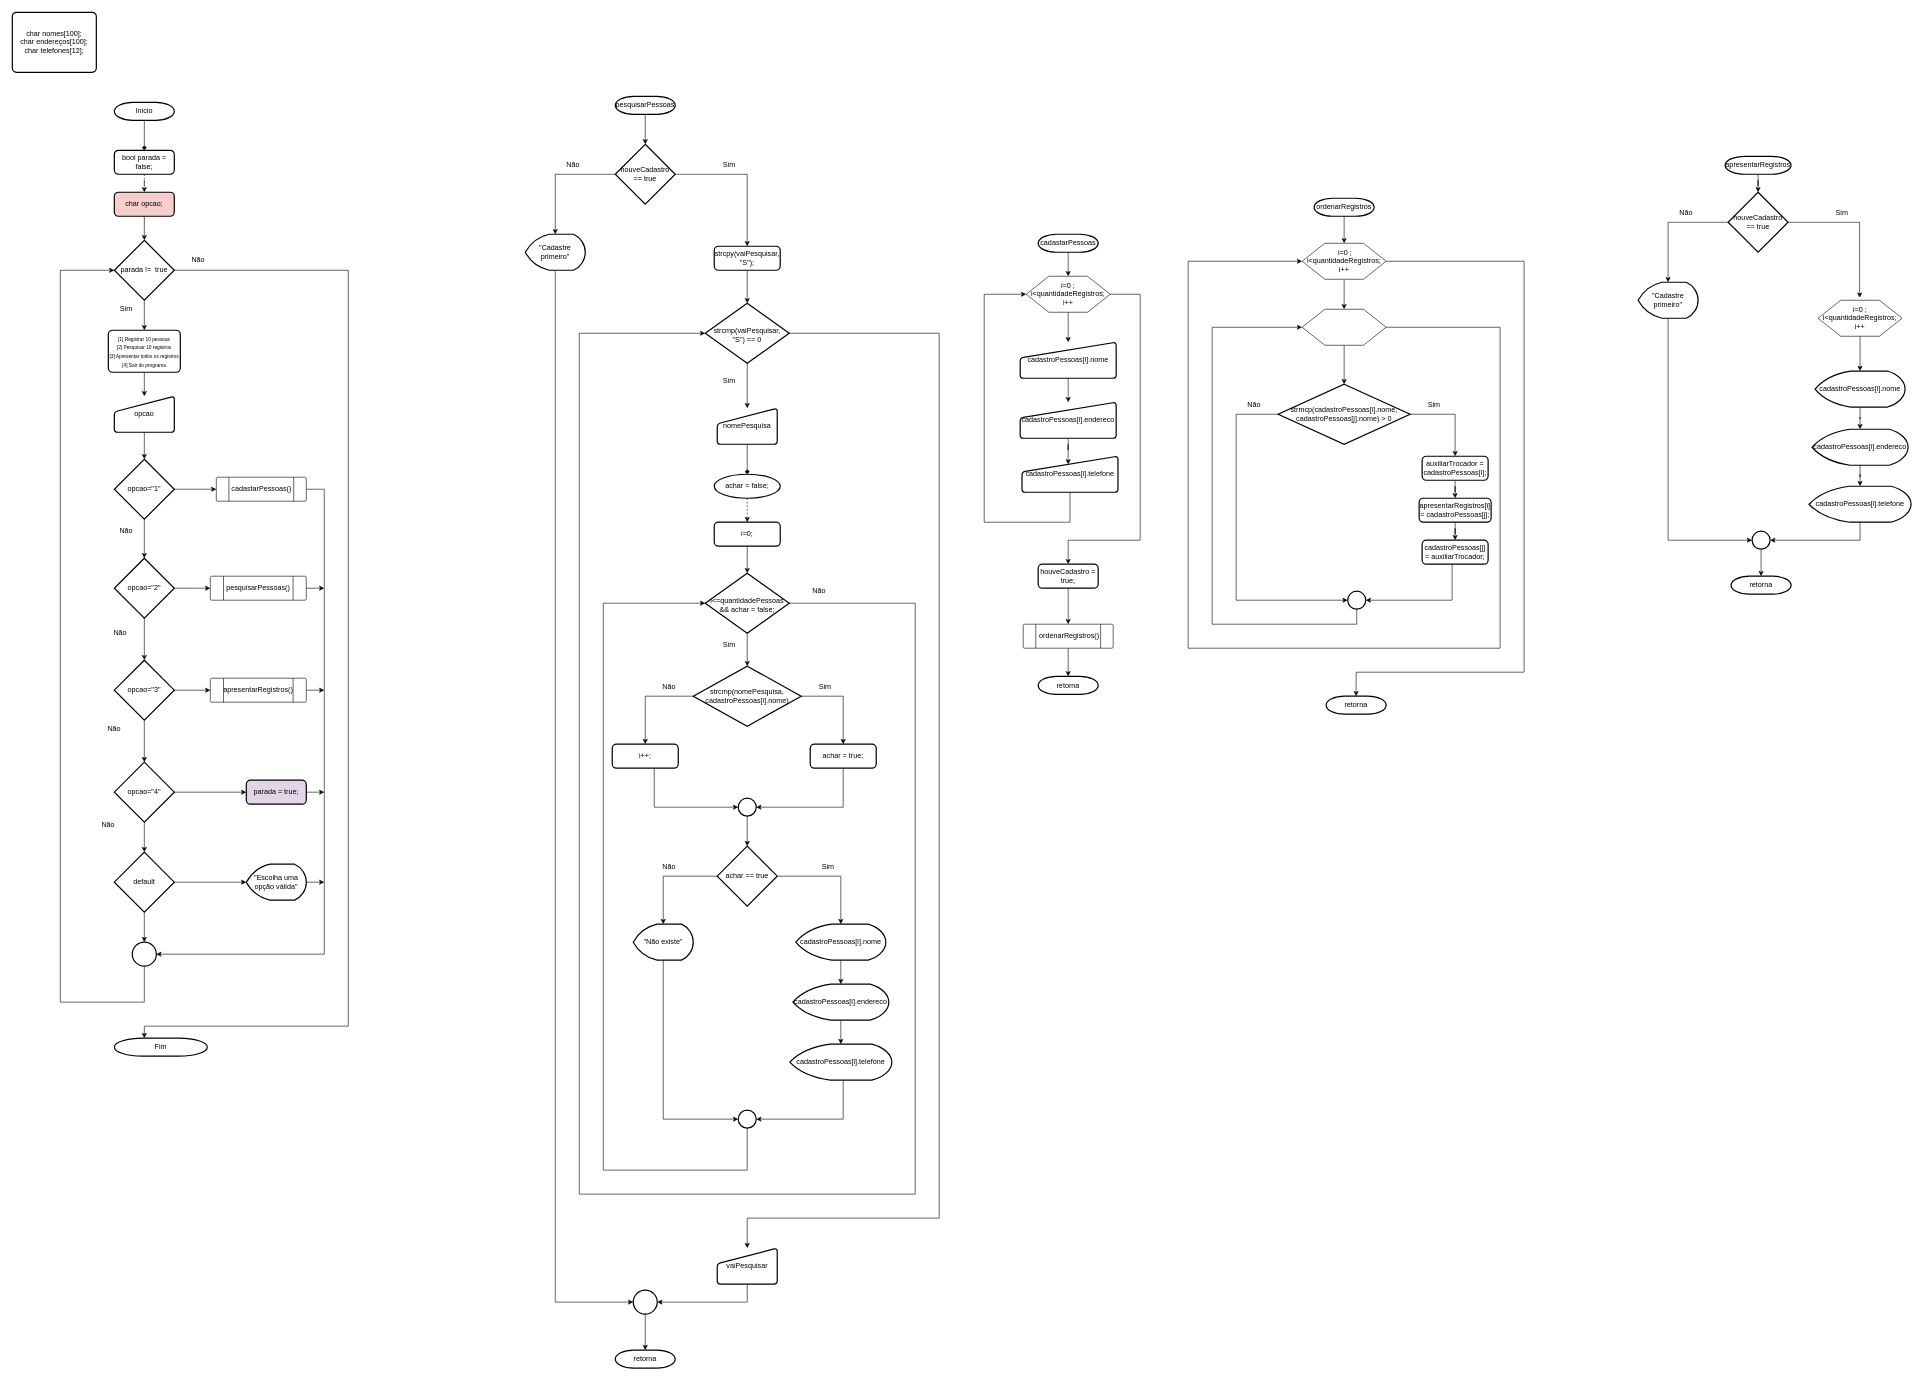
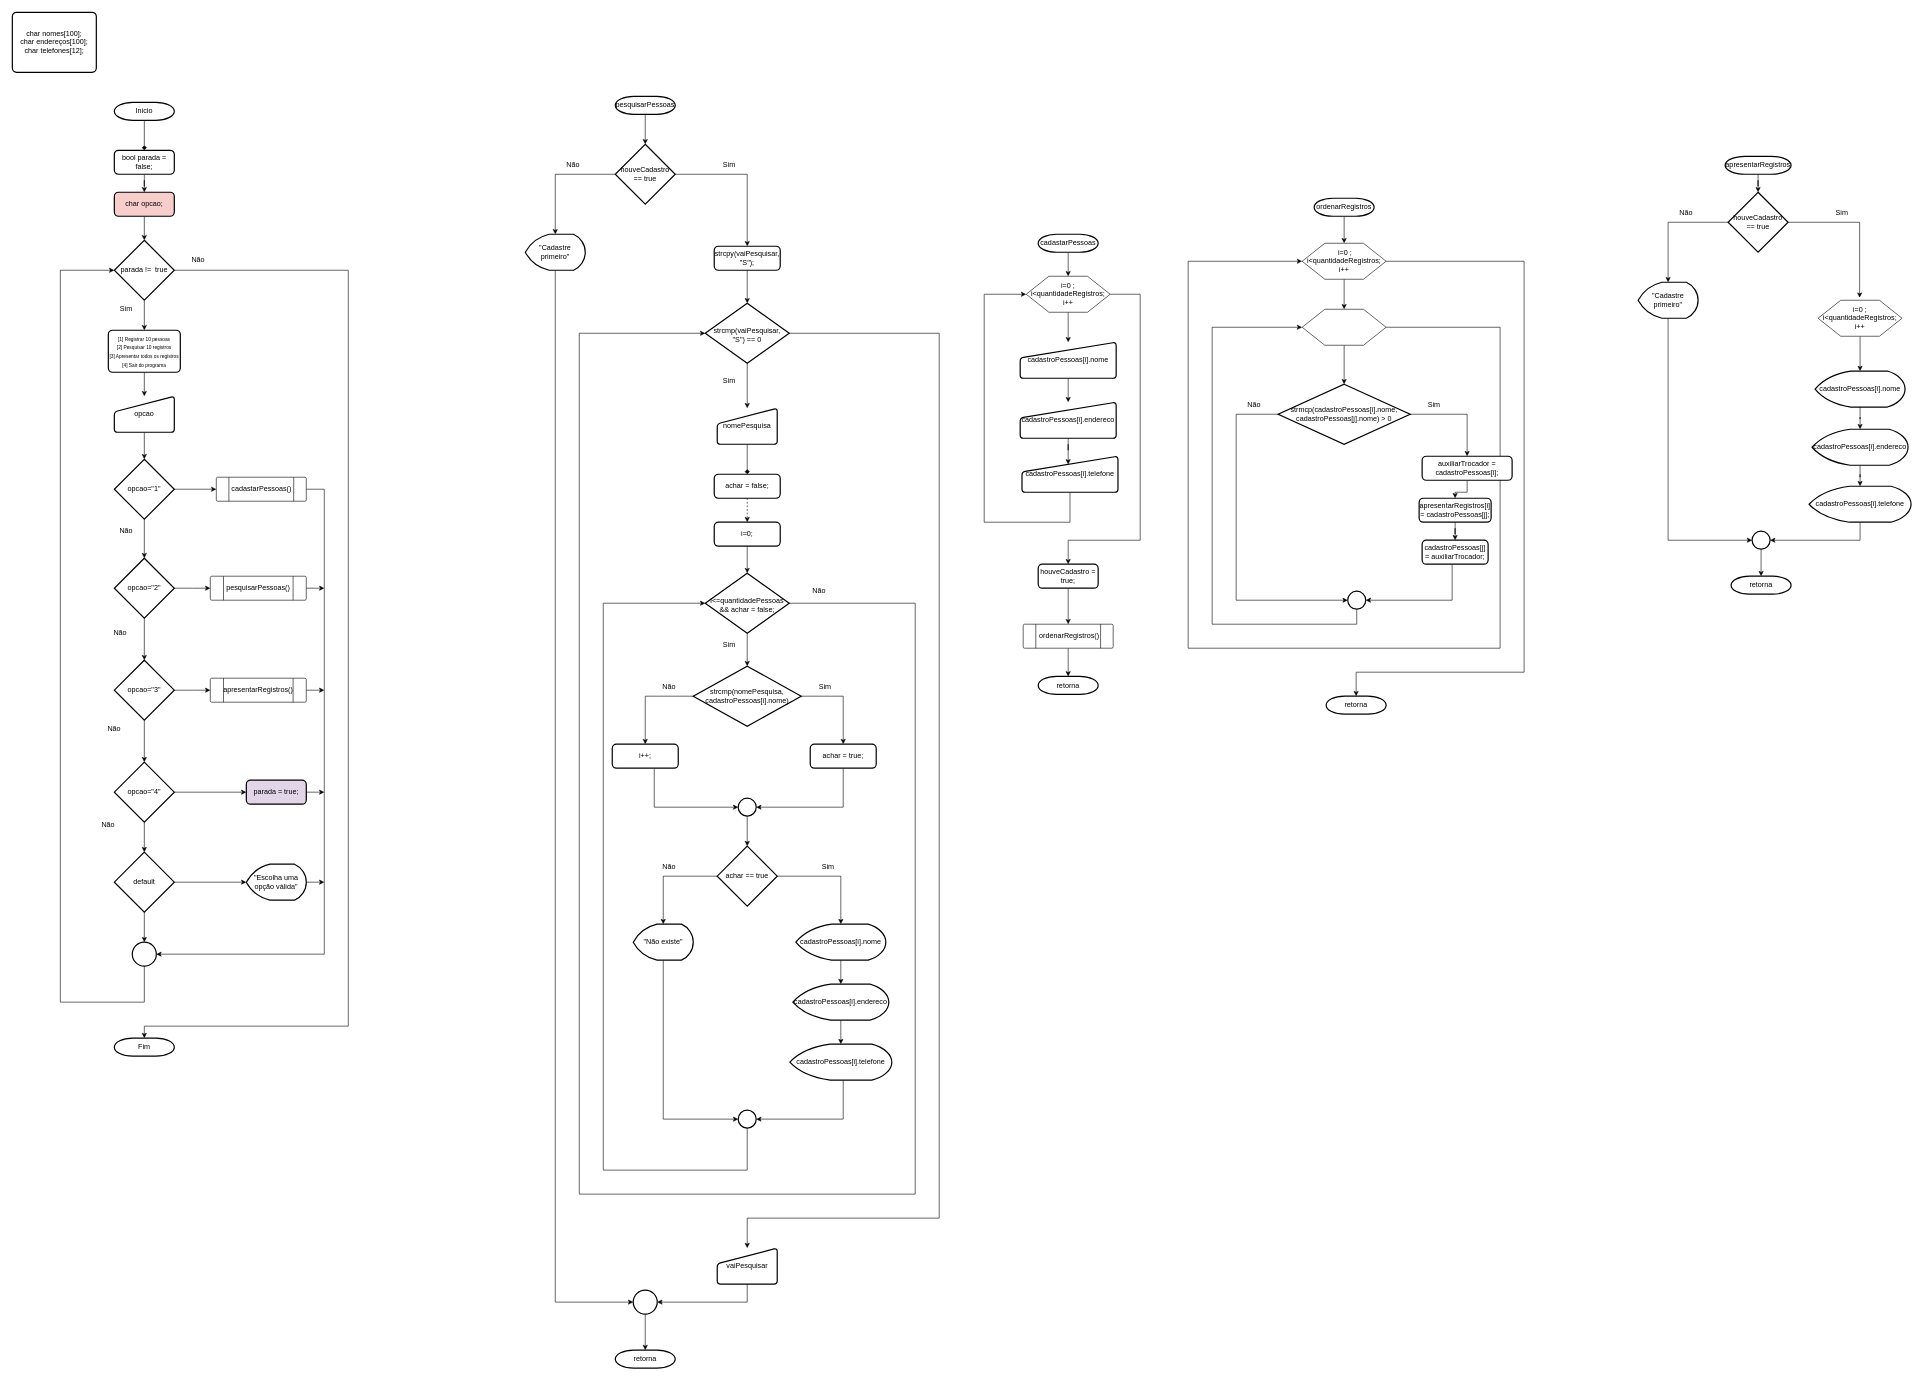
(144, 185) -> (144, 185)
(1455, 468) -> (1467, 468)
(747, 486) -> (747, 486)
(161, 1047) -> (144, 1047)
